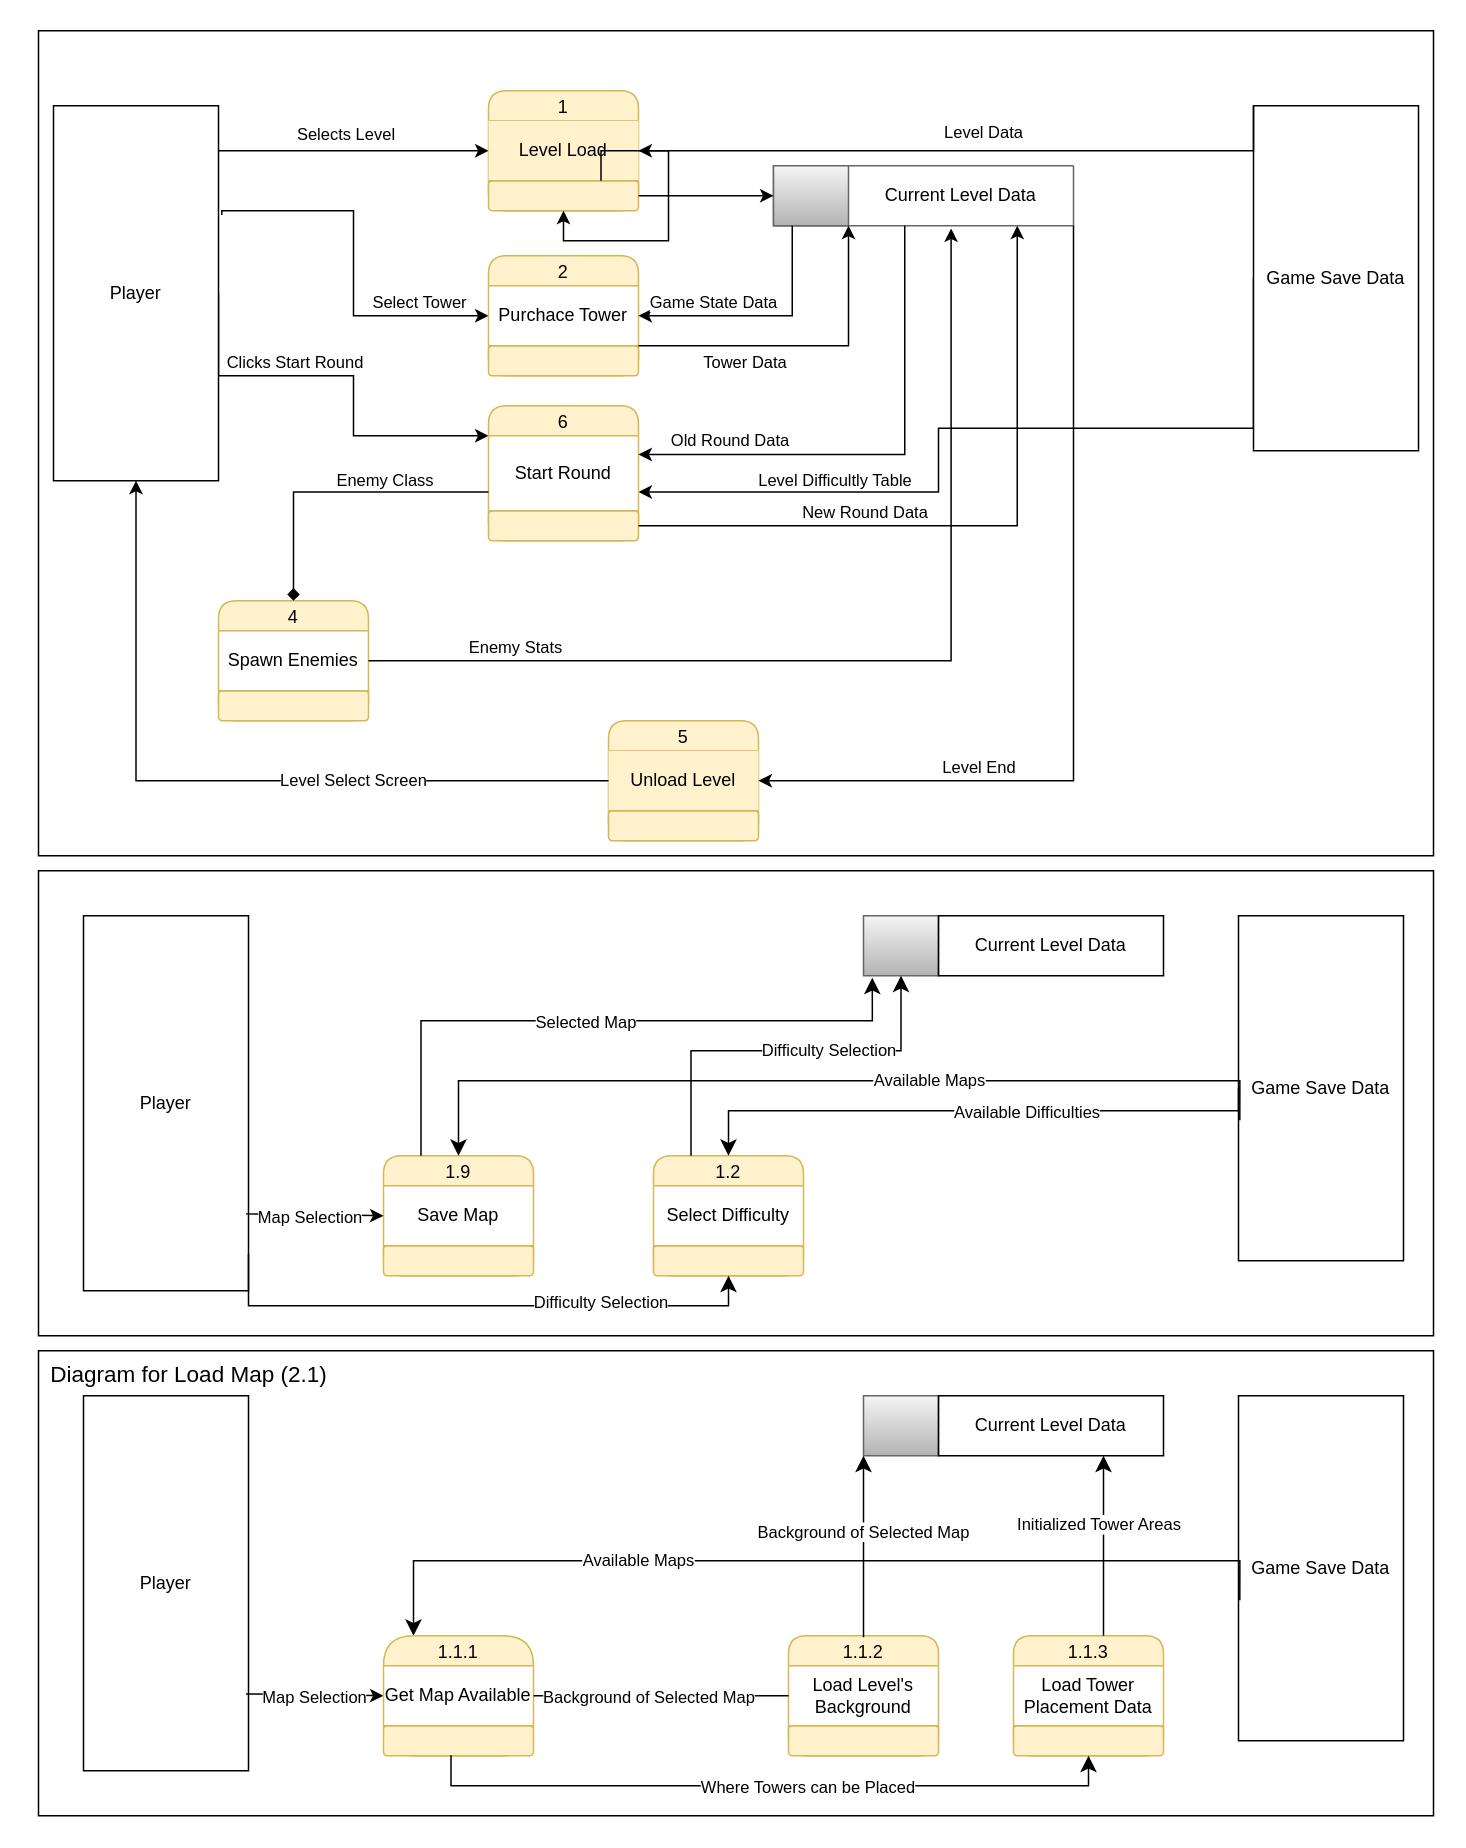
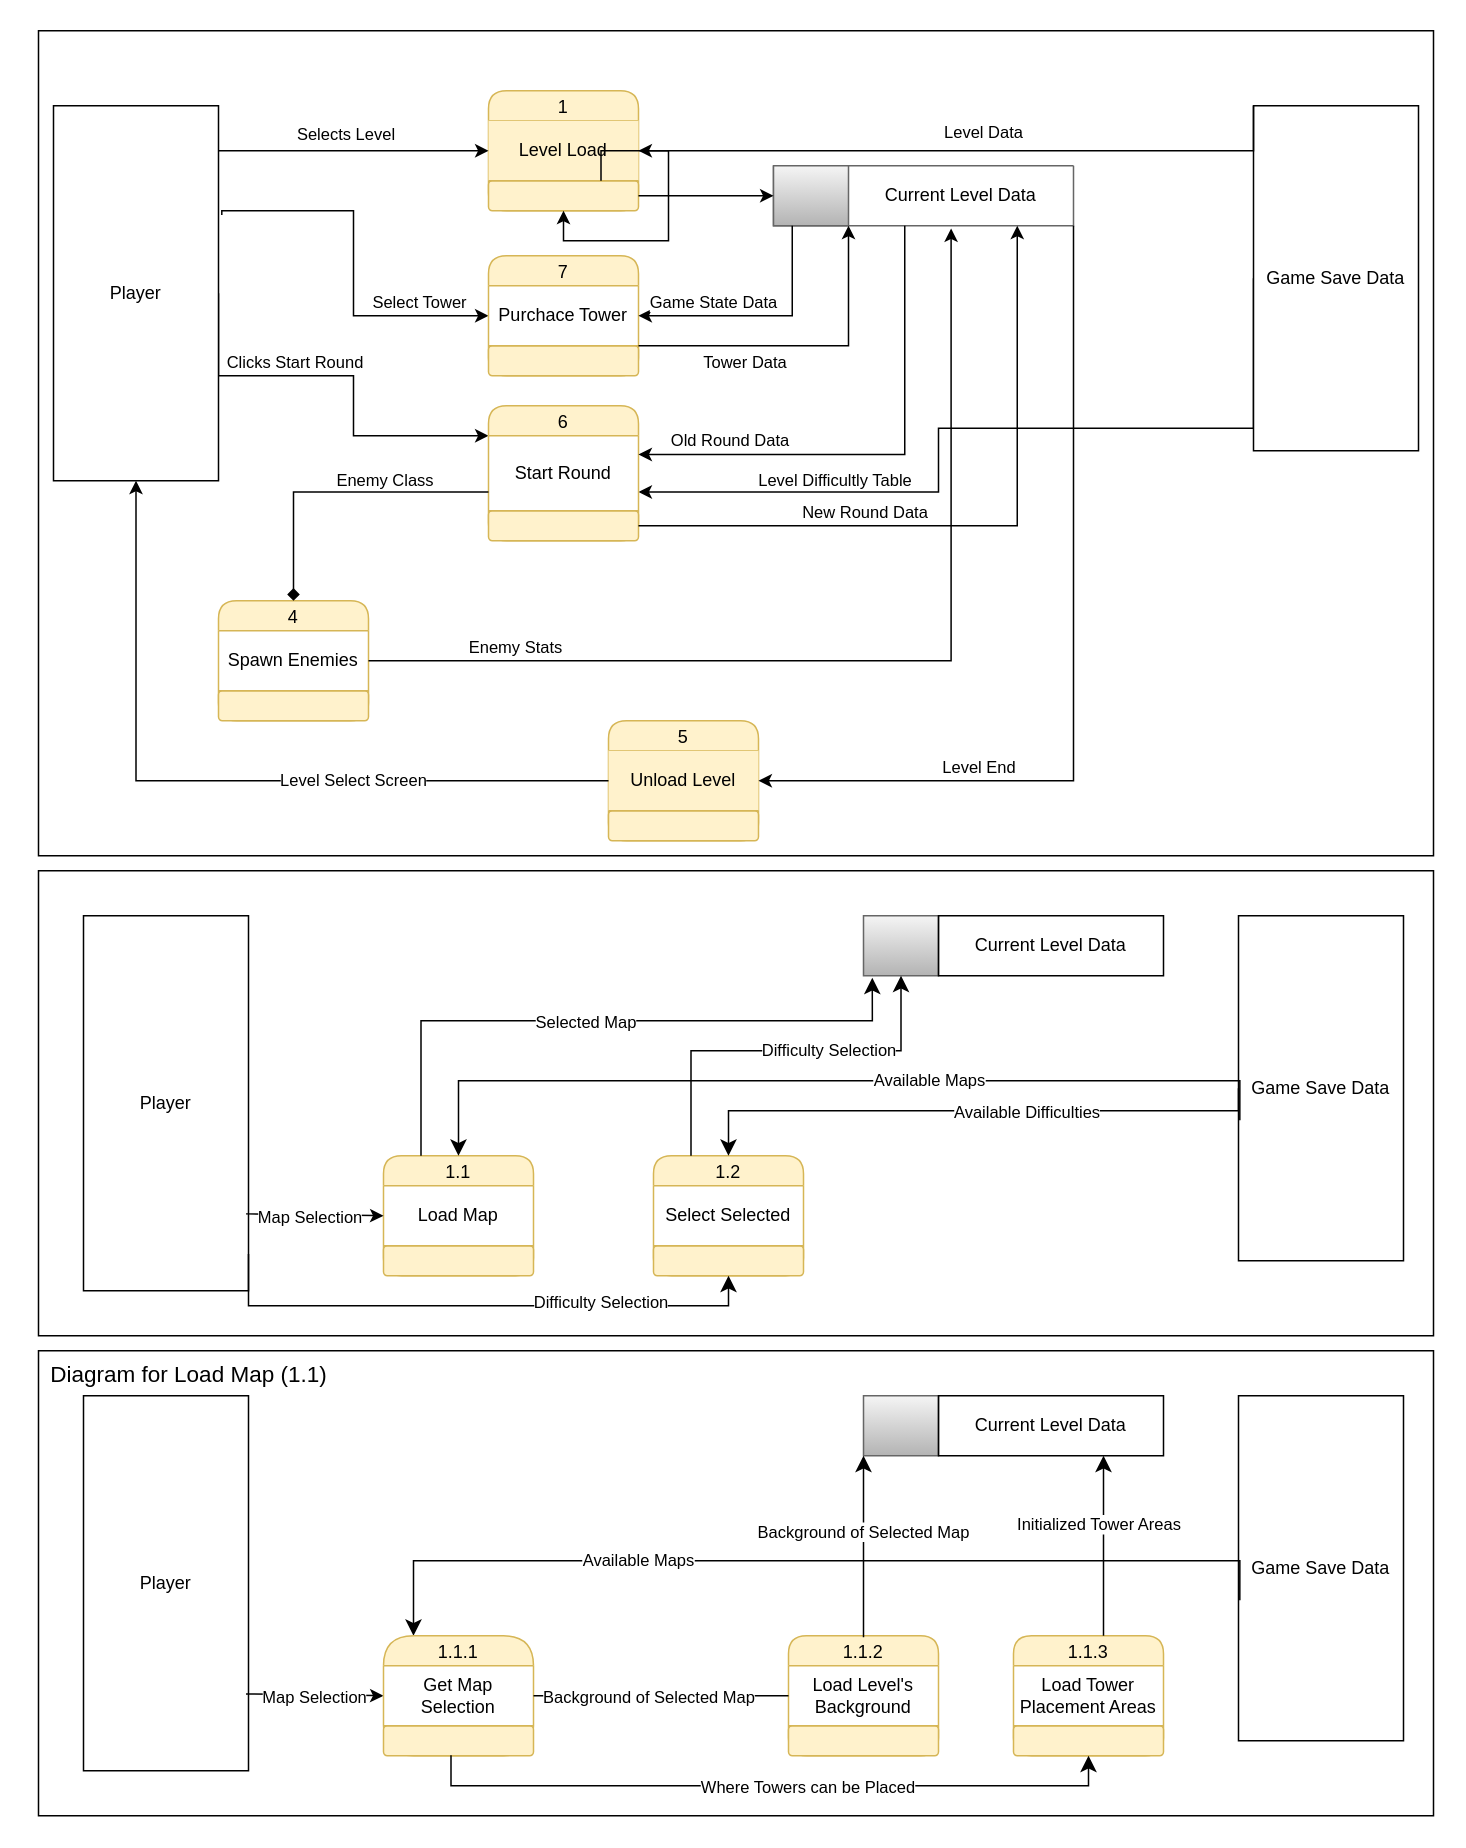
(563, 272) -> (563, 272)
(458, 1172) -> (458, 1172)
(458, 1216) -> (458, 1216)
(728, 1216) -> (728, 1216)
(189, 1373) -> (189, 1373)
(458, 1696) -> (458, 1696)
(1088, 1696) -> (1088, 1696)
